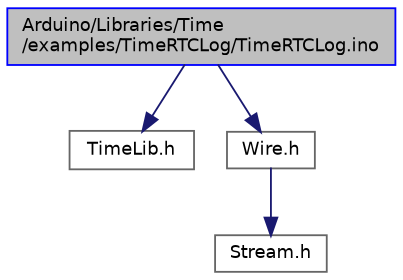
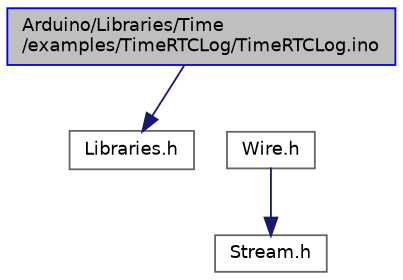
(234, 91) -> none
(132, 150) -> (132, 150)
